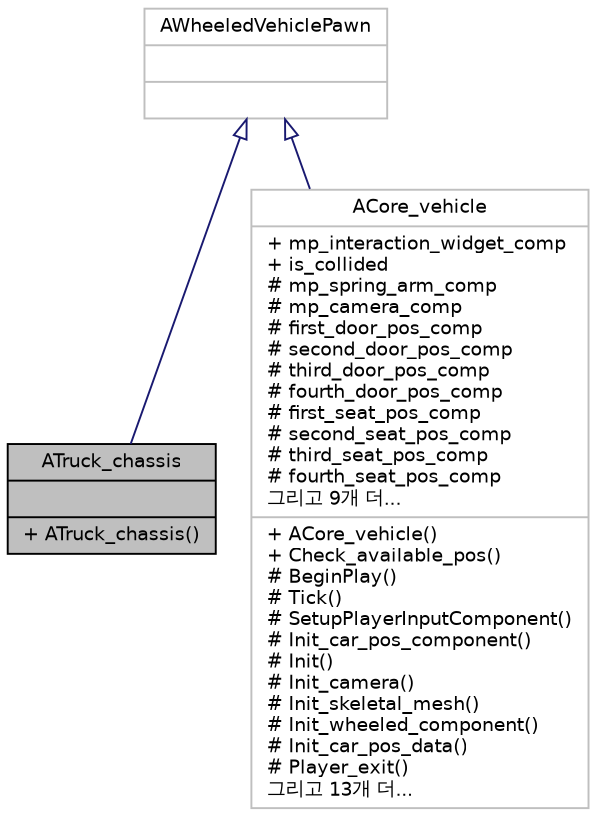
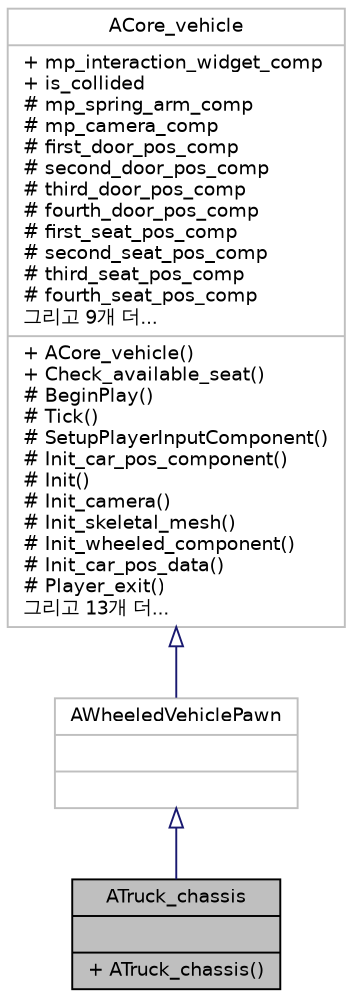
(301, 163) -> (176, 672)
(384, 556) -> (144, 375)
